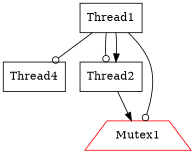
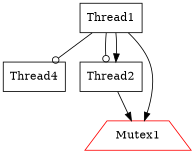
(152, 70) -> (152, 70)
